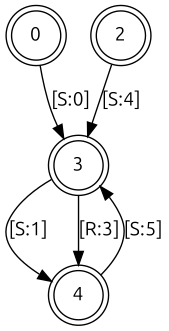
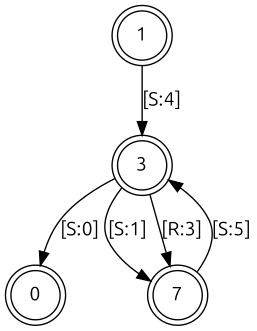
(121, 36) -> (142, 36)
(47, 96) -> (71, 208)
(79, 295) -> (178, 295)
